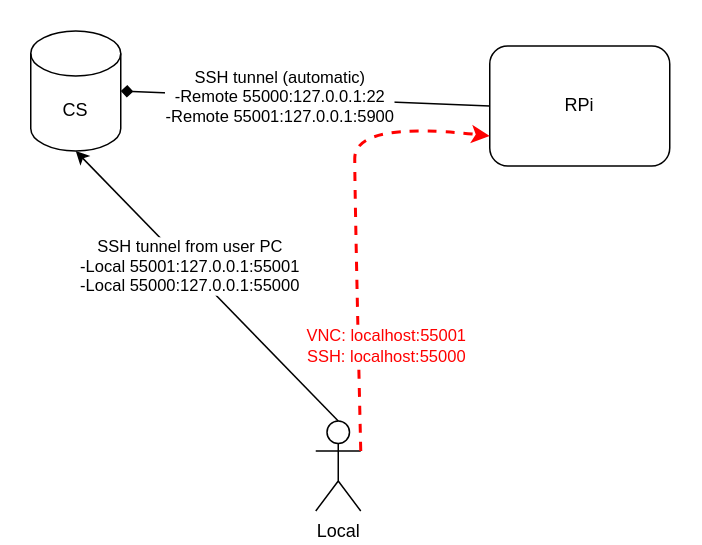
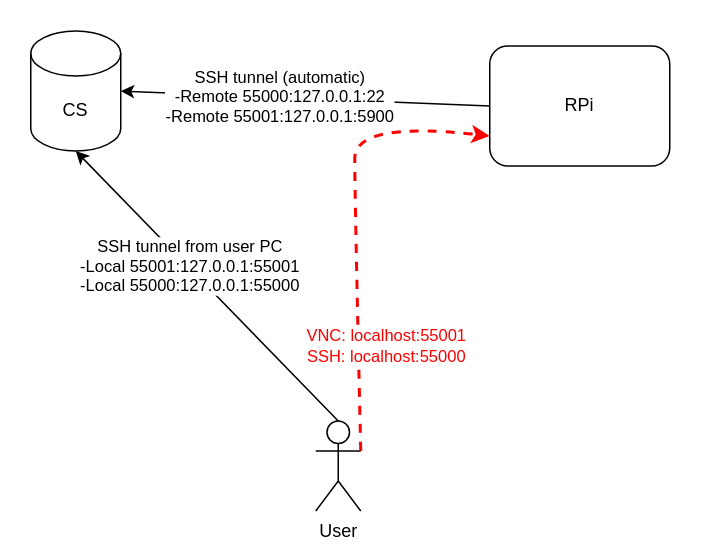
(133, 91) -> (132, 91)
(339, 532) -> (339, 532)
